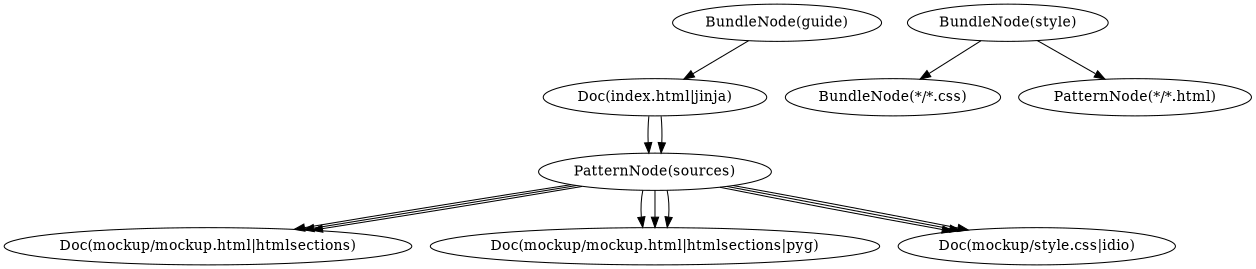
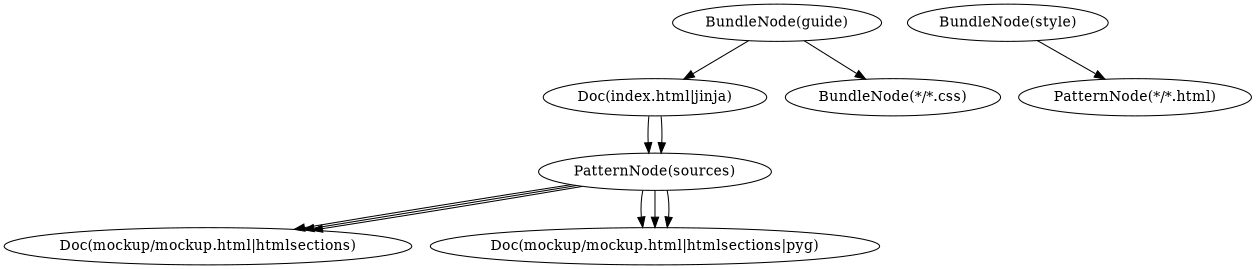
(955, 57) -> (830, 57)
(1037, 246) -> none
